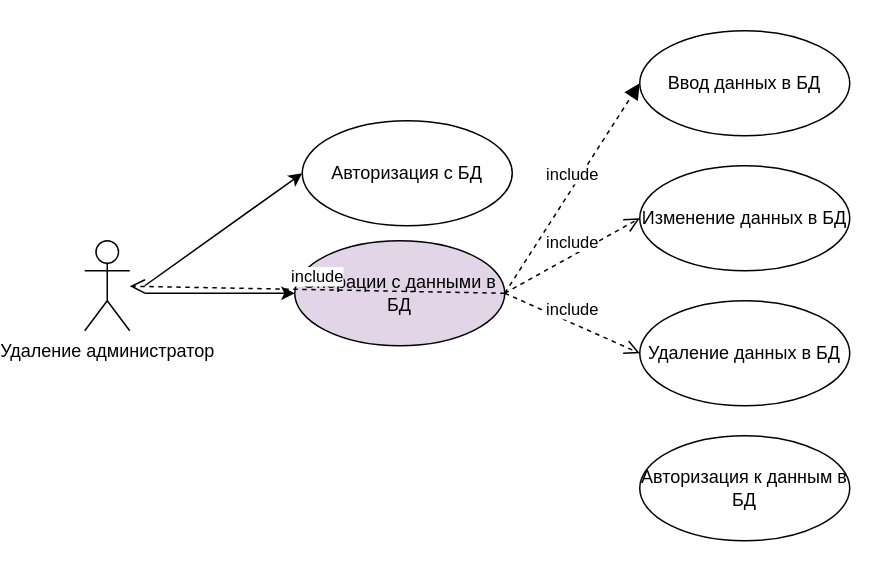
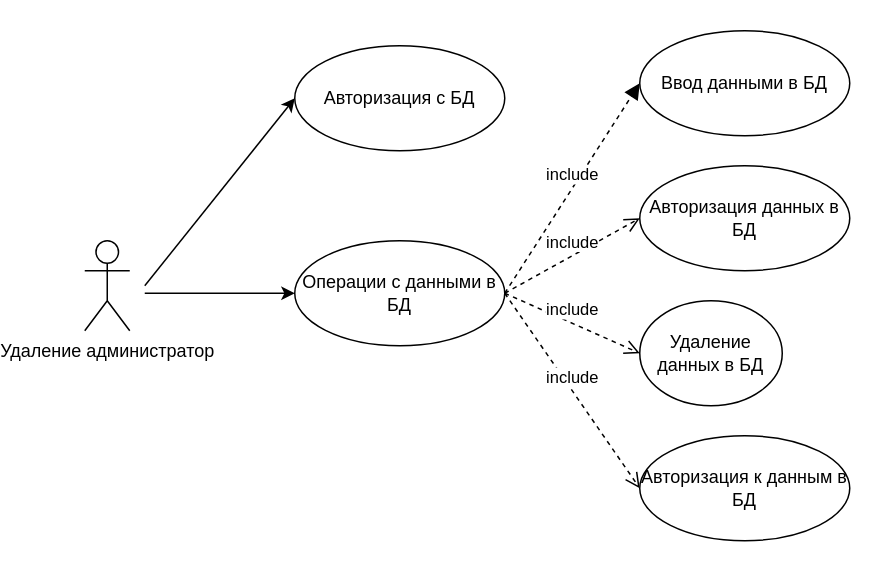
(745, 83) -> (745, 83)
(407, 173) -> (400, 98)
(745, 218) -> (745, 218)
(317, 290) -> (598, 429)
(400, 293) -> (400, 293)
(745, 353) -> (711, 353)
